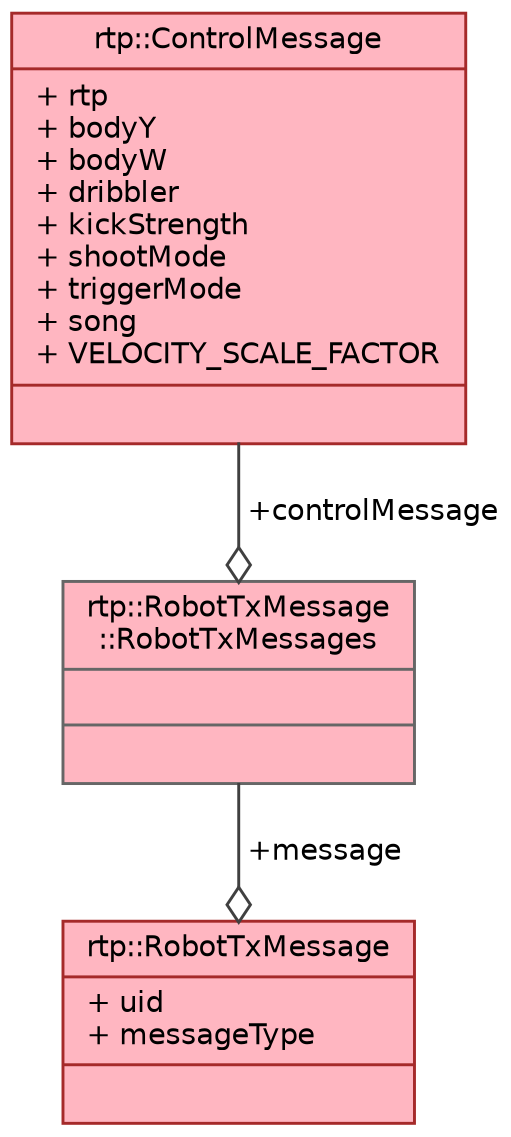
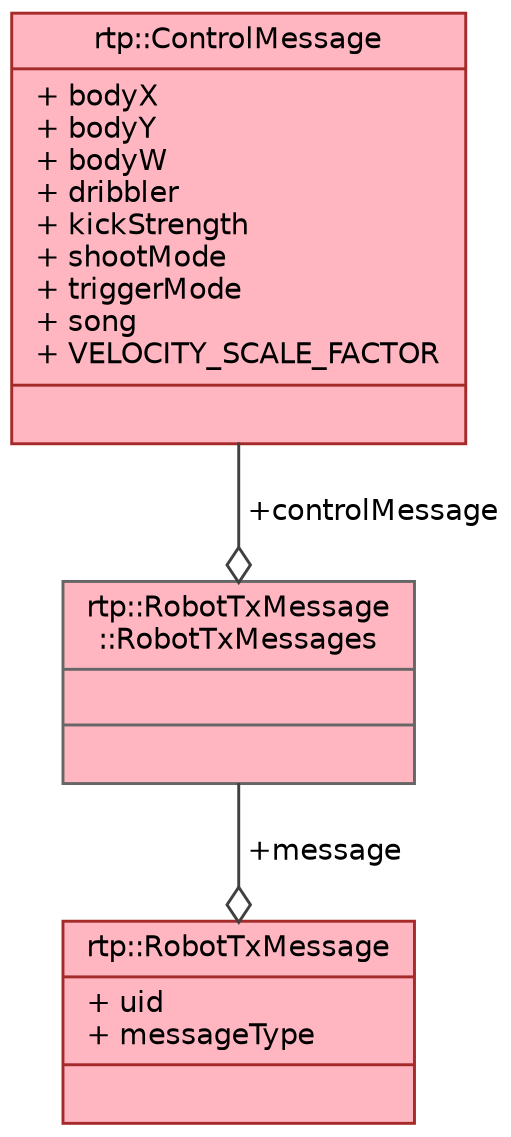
(72, 97) -> (98, 97)
